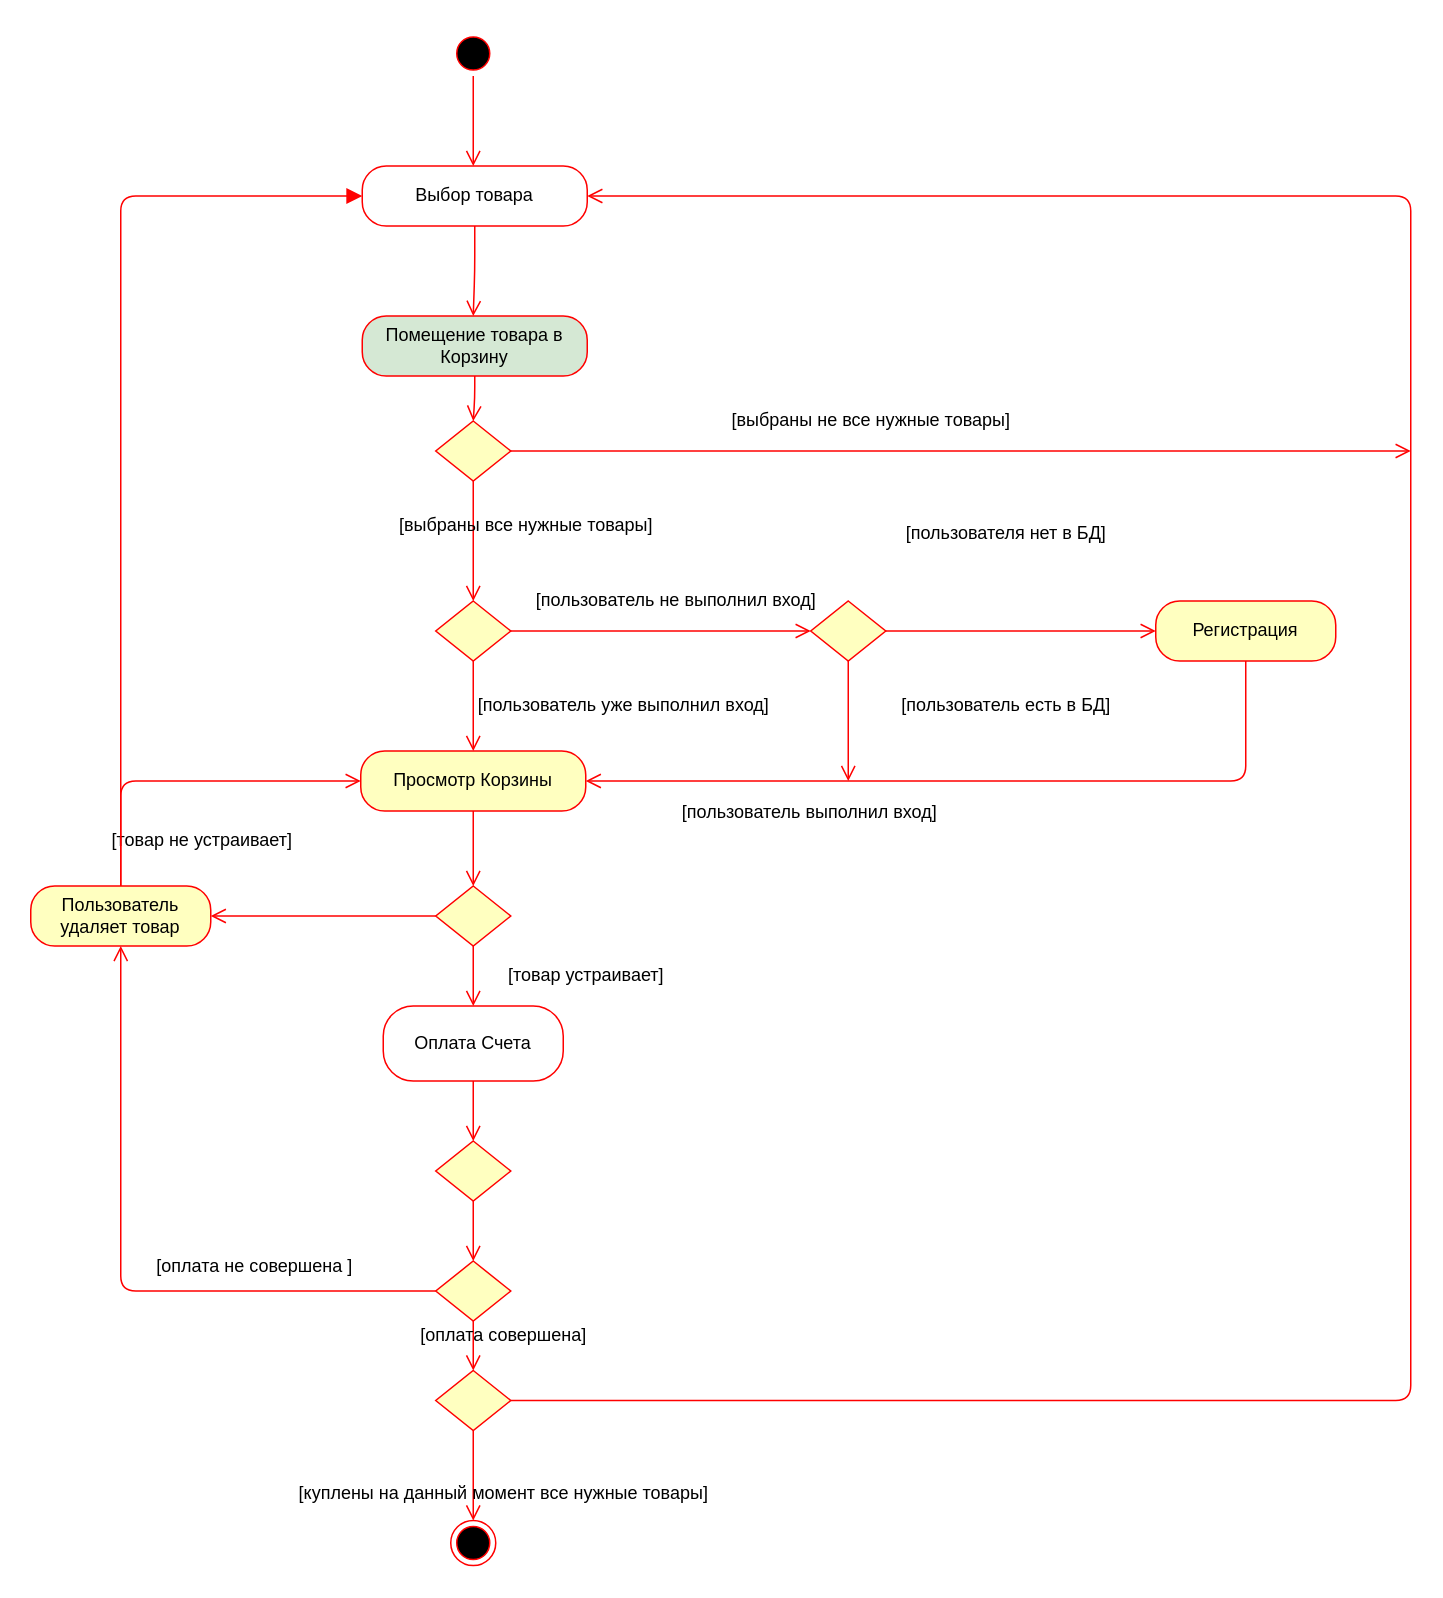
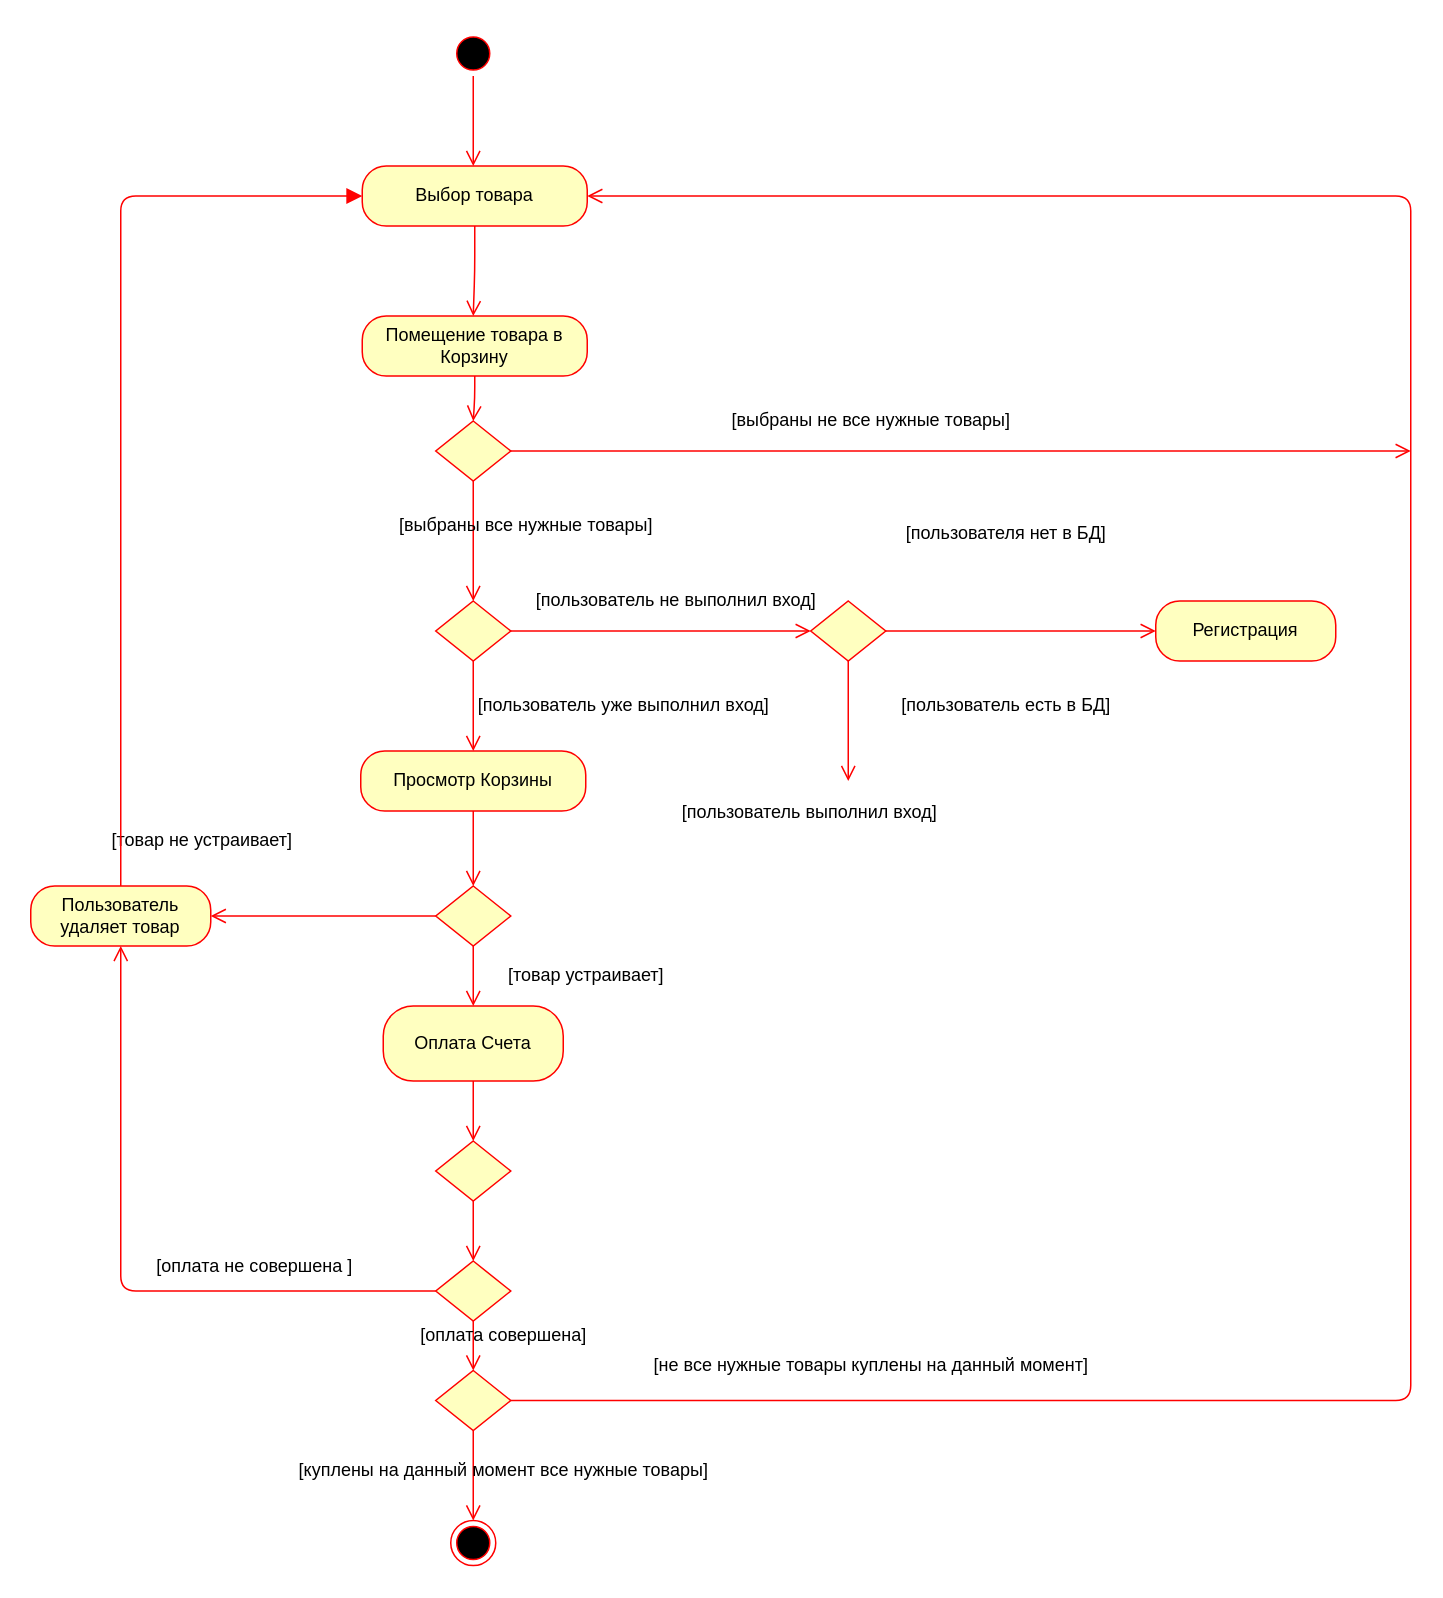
(475, 196) -> (475, 196)
(475, 346) -> (475, 346)
(239, 781) -> none
(972, 781) -> none
(473, 1043) -> (473, 1043)
none -> (871, 1366)
(503, 1493) -> (503, 1471)
